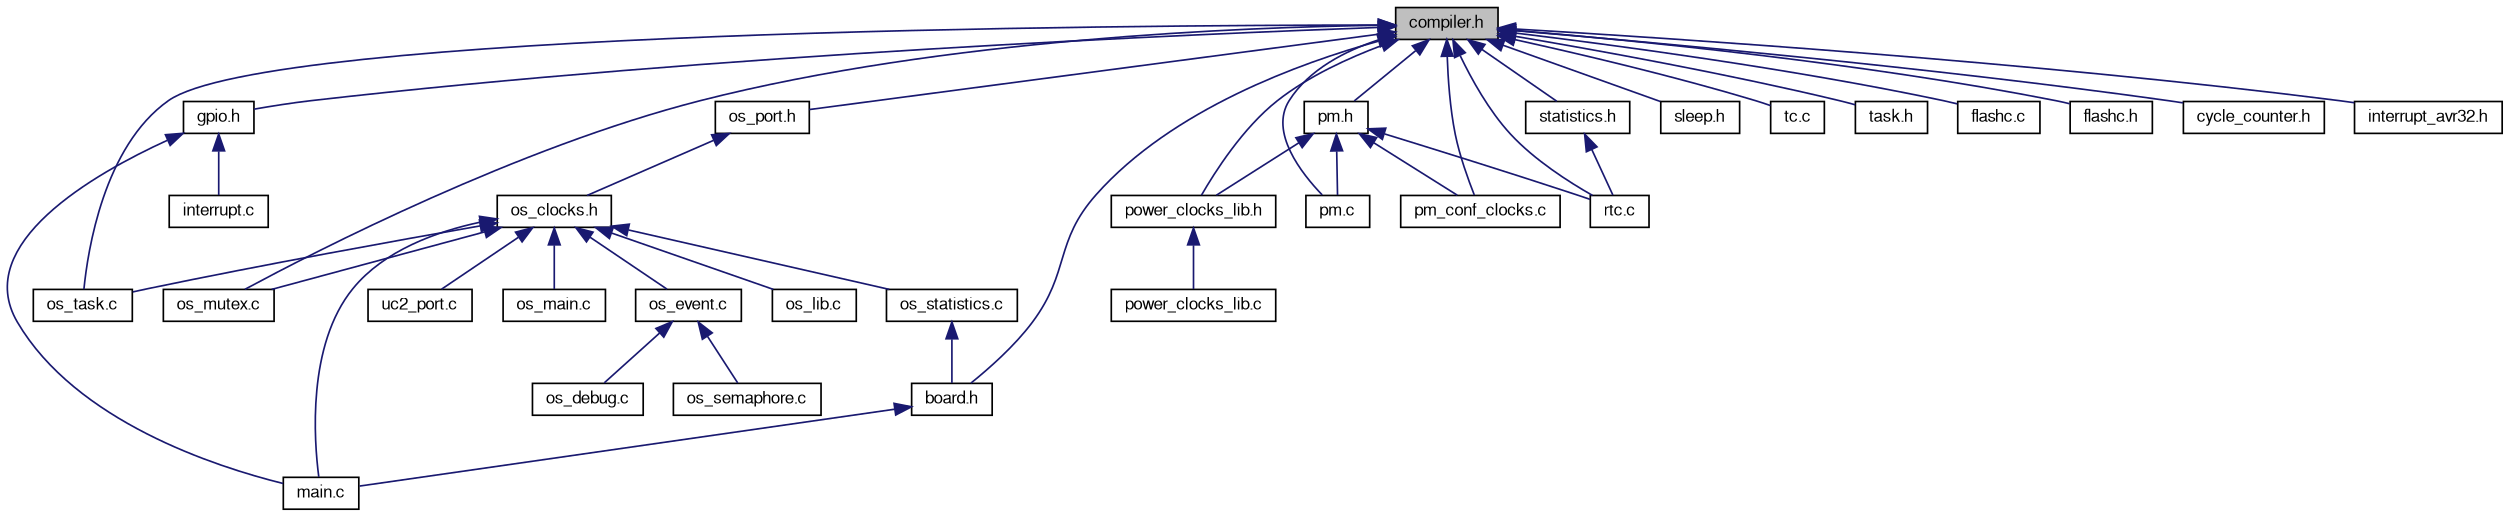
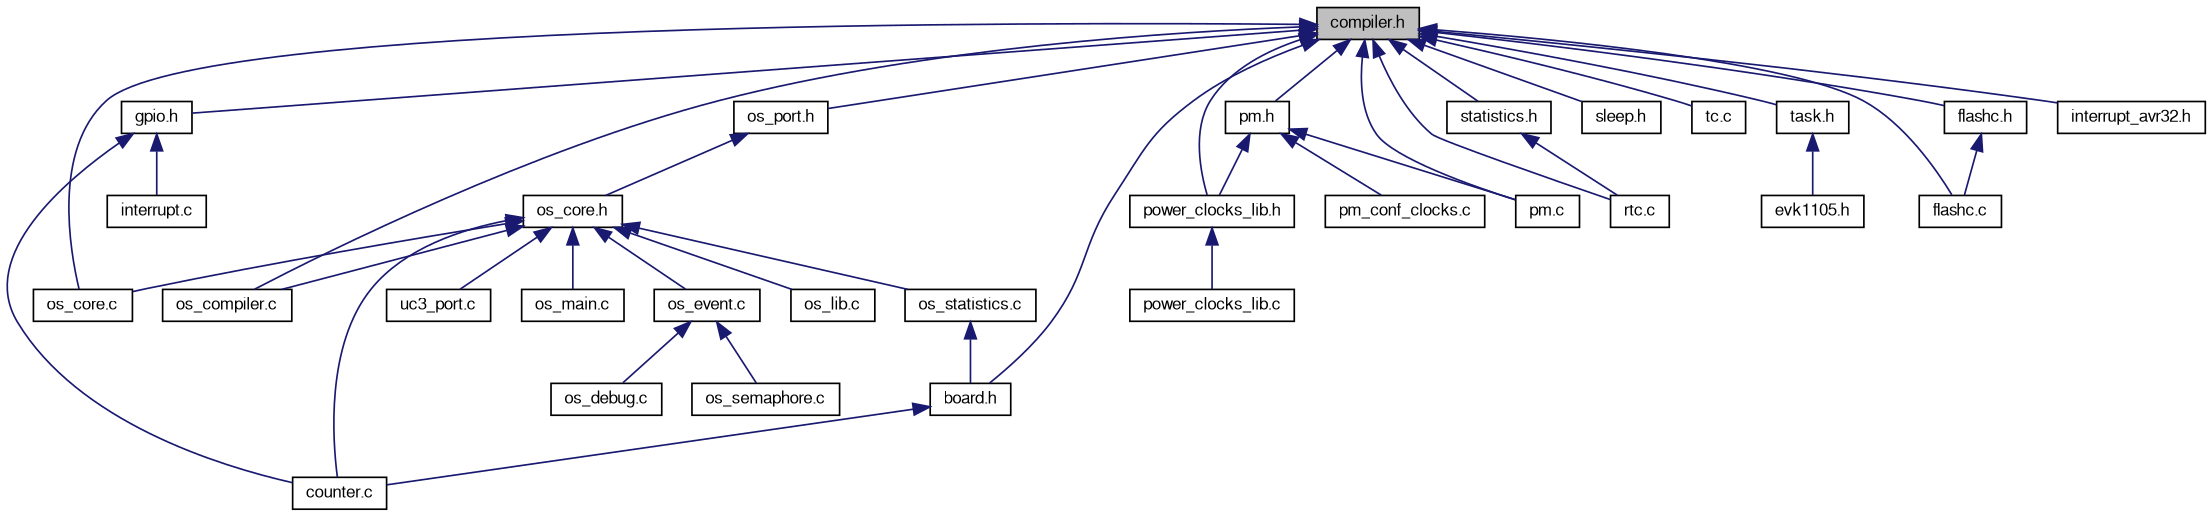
(2254, 117) -> none
(1454, 127) -> none
(1488, 166) -> none
none -> (1971, 173)
(554, 211) -> (573, 211)
none -> (1813, 211)
(83, 305) -> (83, 305)
(219, 305) -> (227, 305)
(420, 305) -> (439, 305)
(321, 493) -> (340, 493)
